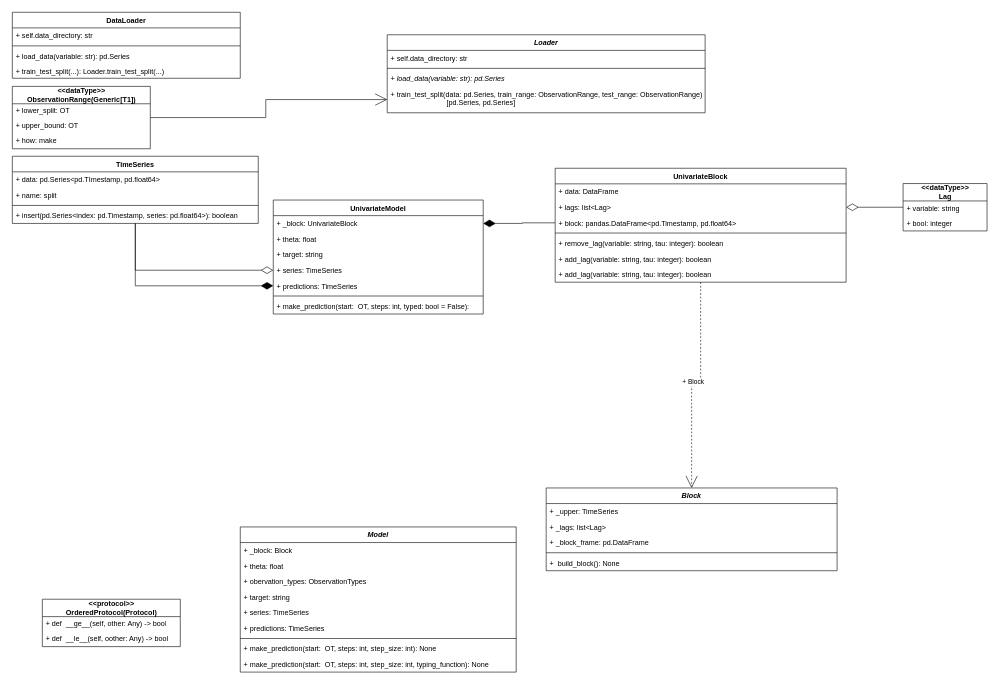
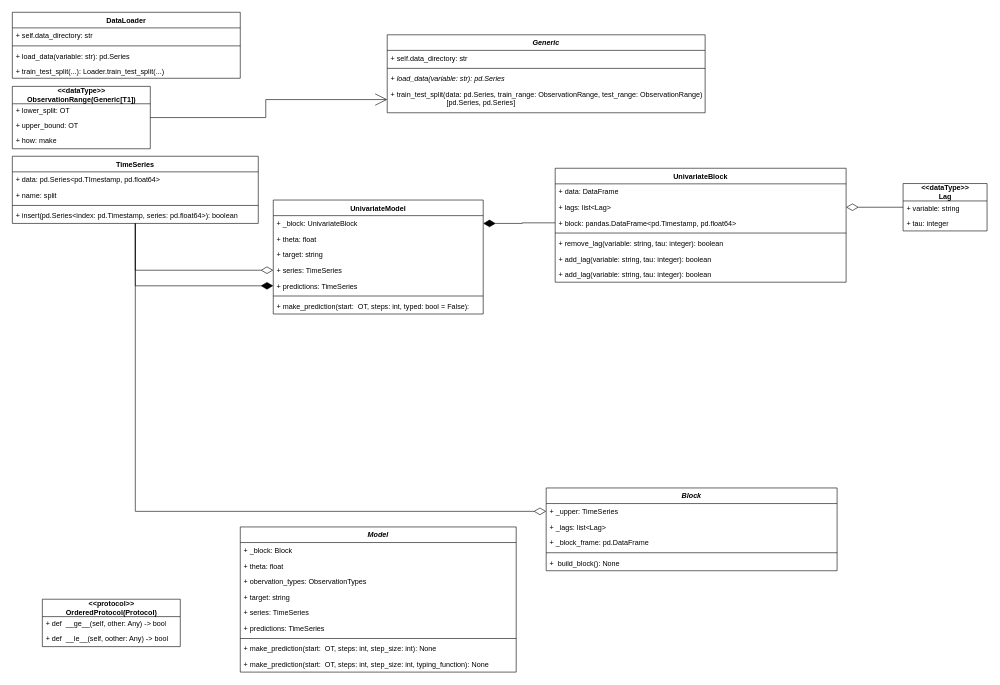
(546, 43) -> (546, 43)
(932, 224) -> (931, 224)
(693, 382) -> none
none -> (222, 512)
